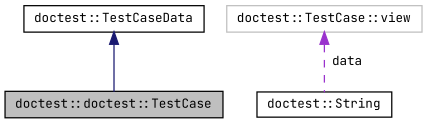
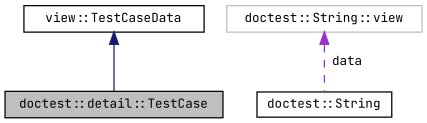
(114, 19) -> (114, 19)
(324, 19) -> (324, 19)
(114, 105) -> (114, 105)
